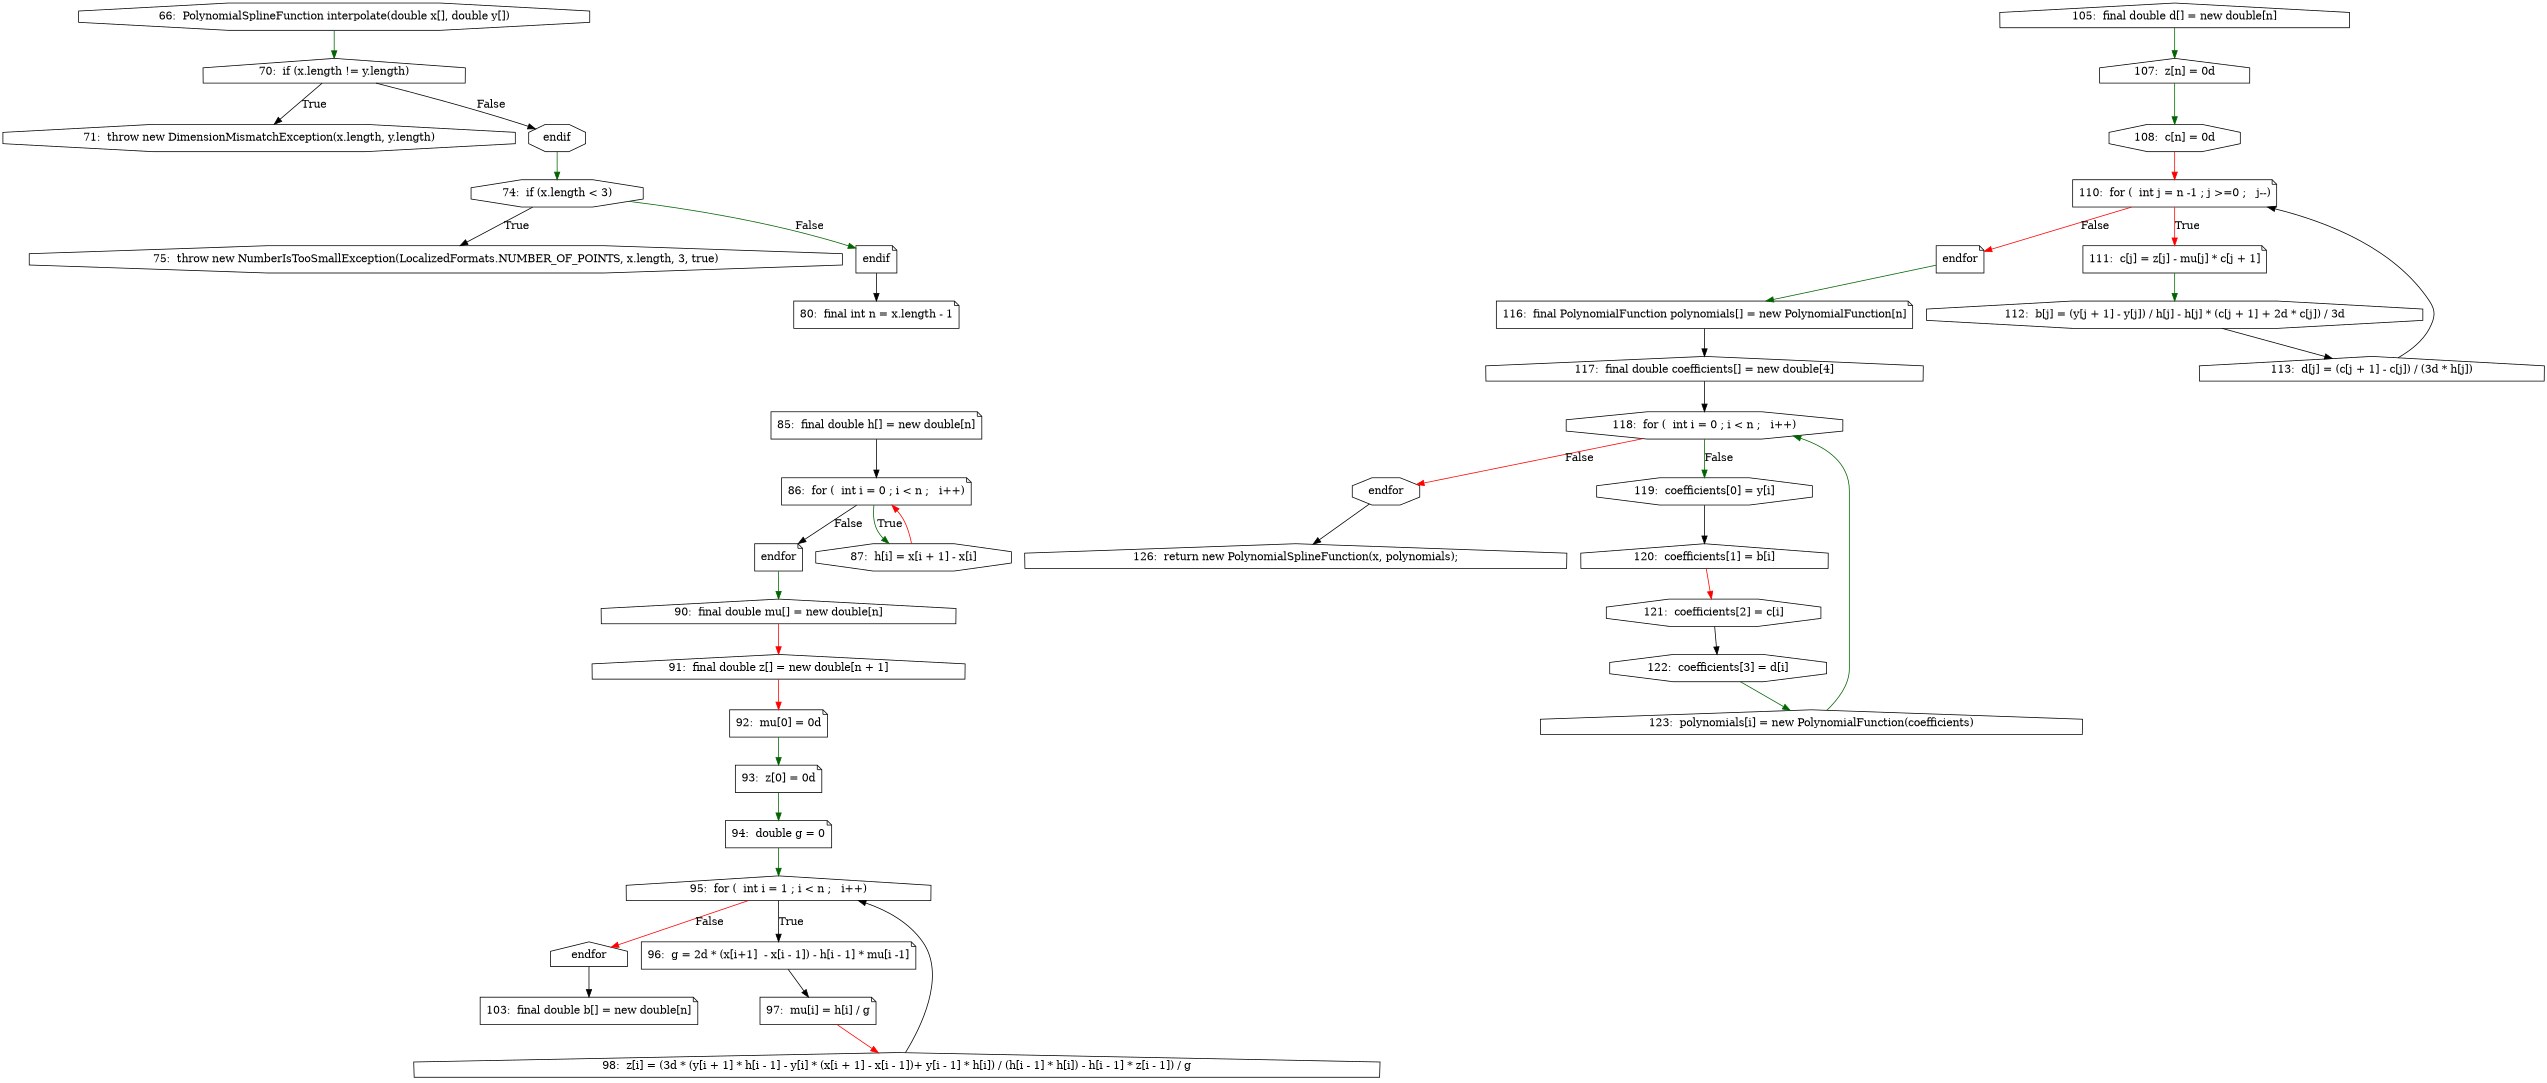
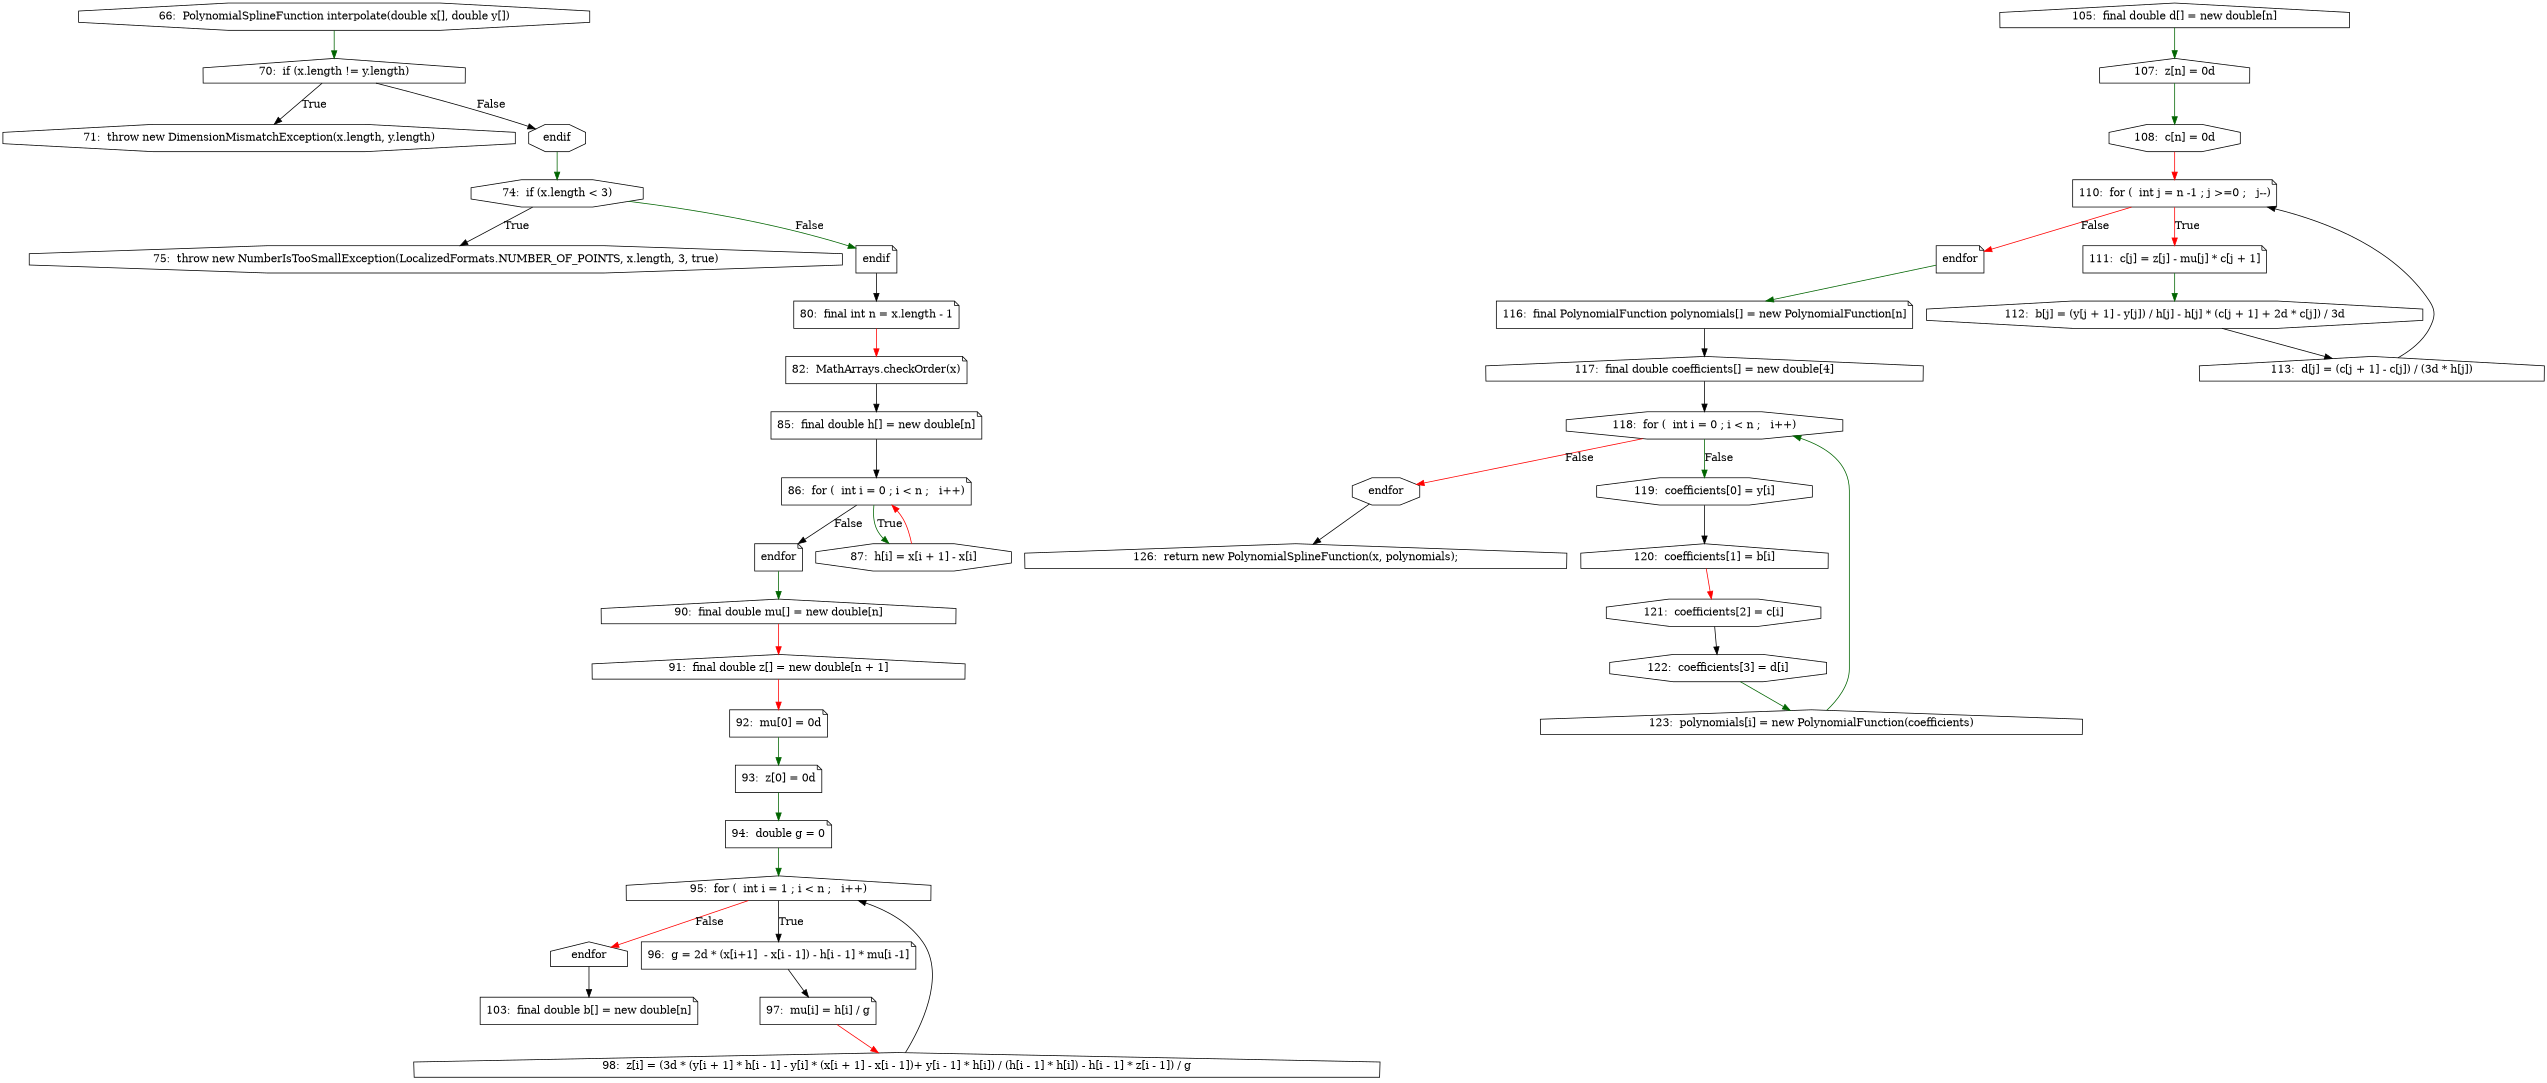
none -> (876, 370)
